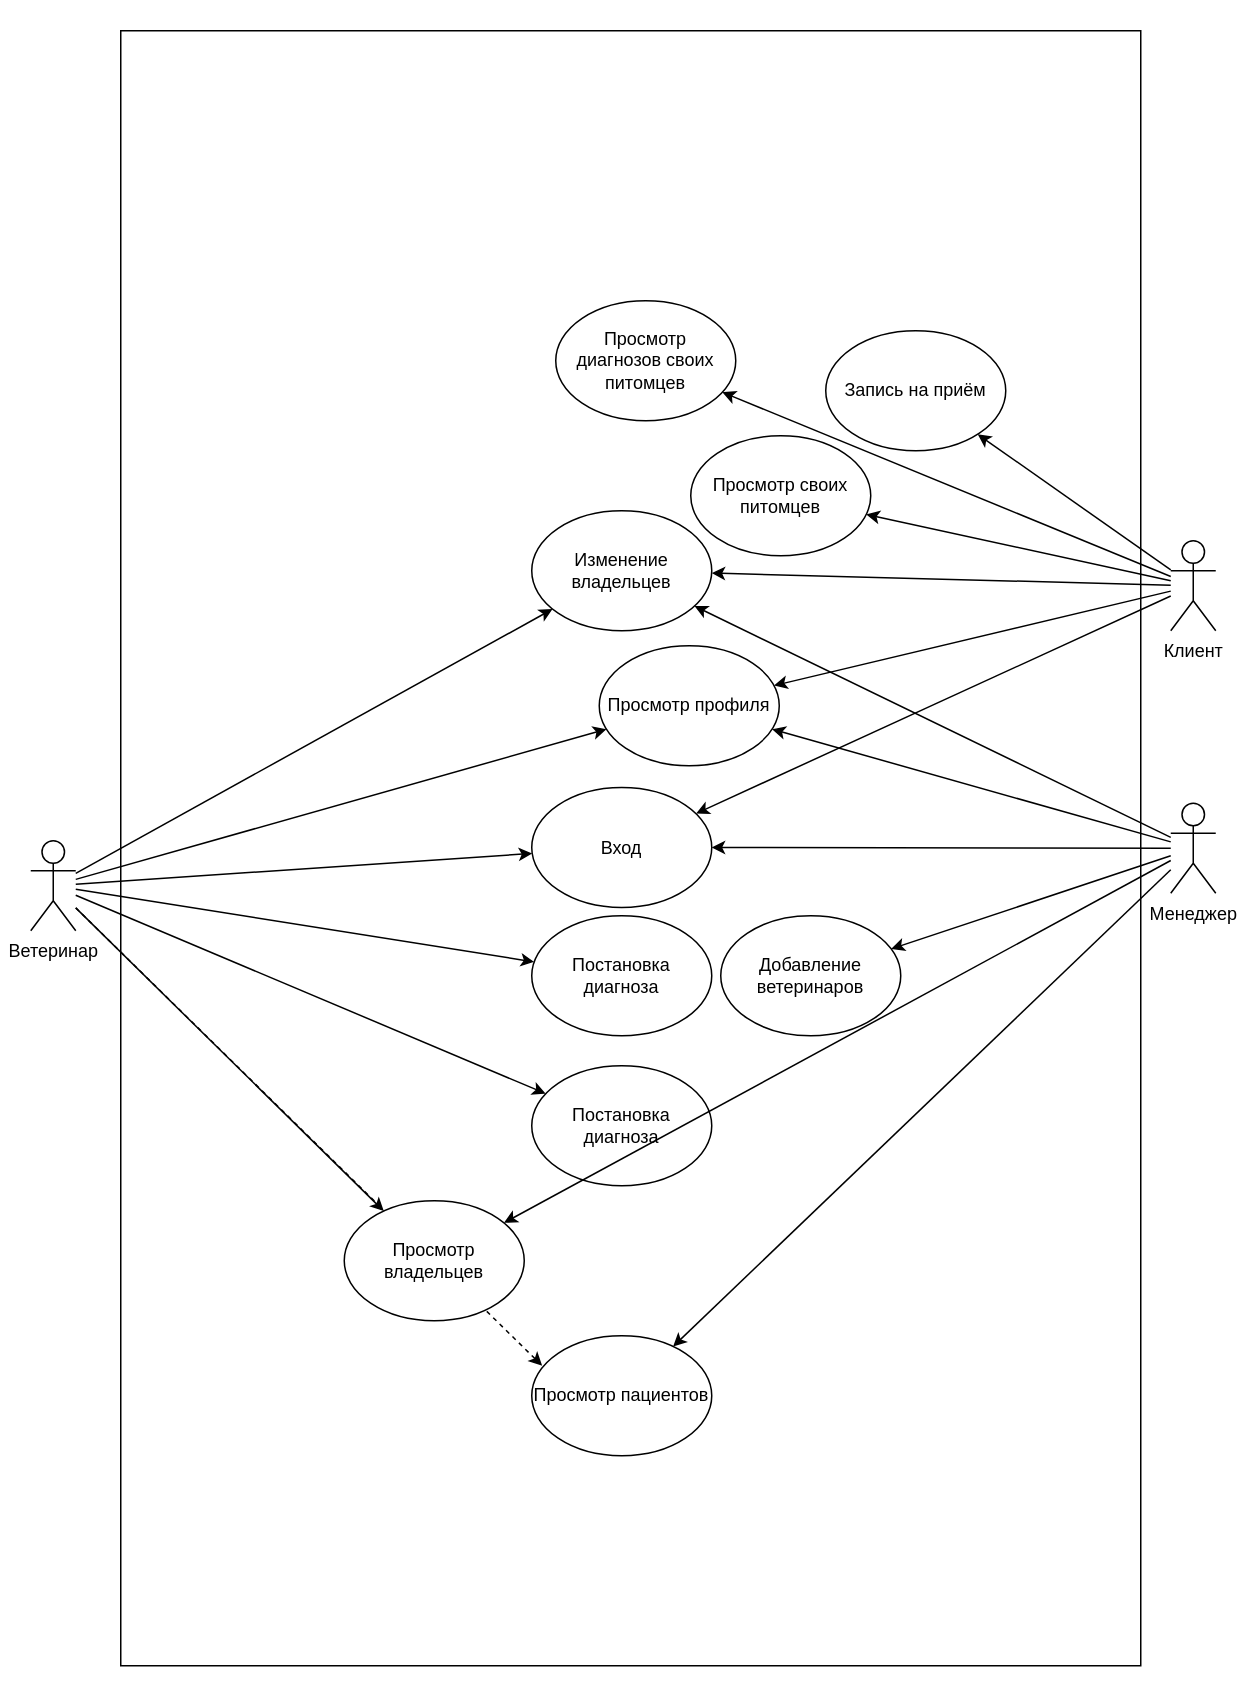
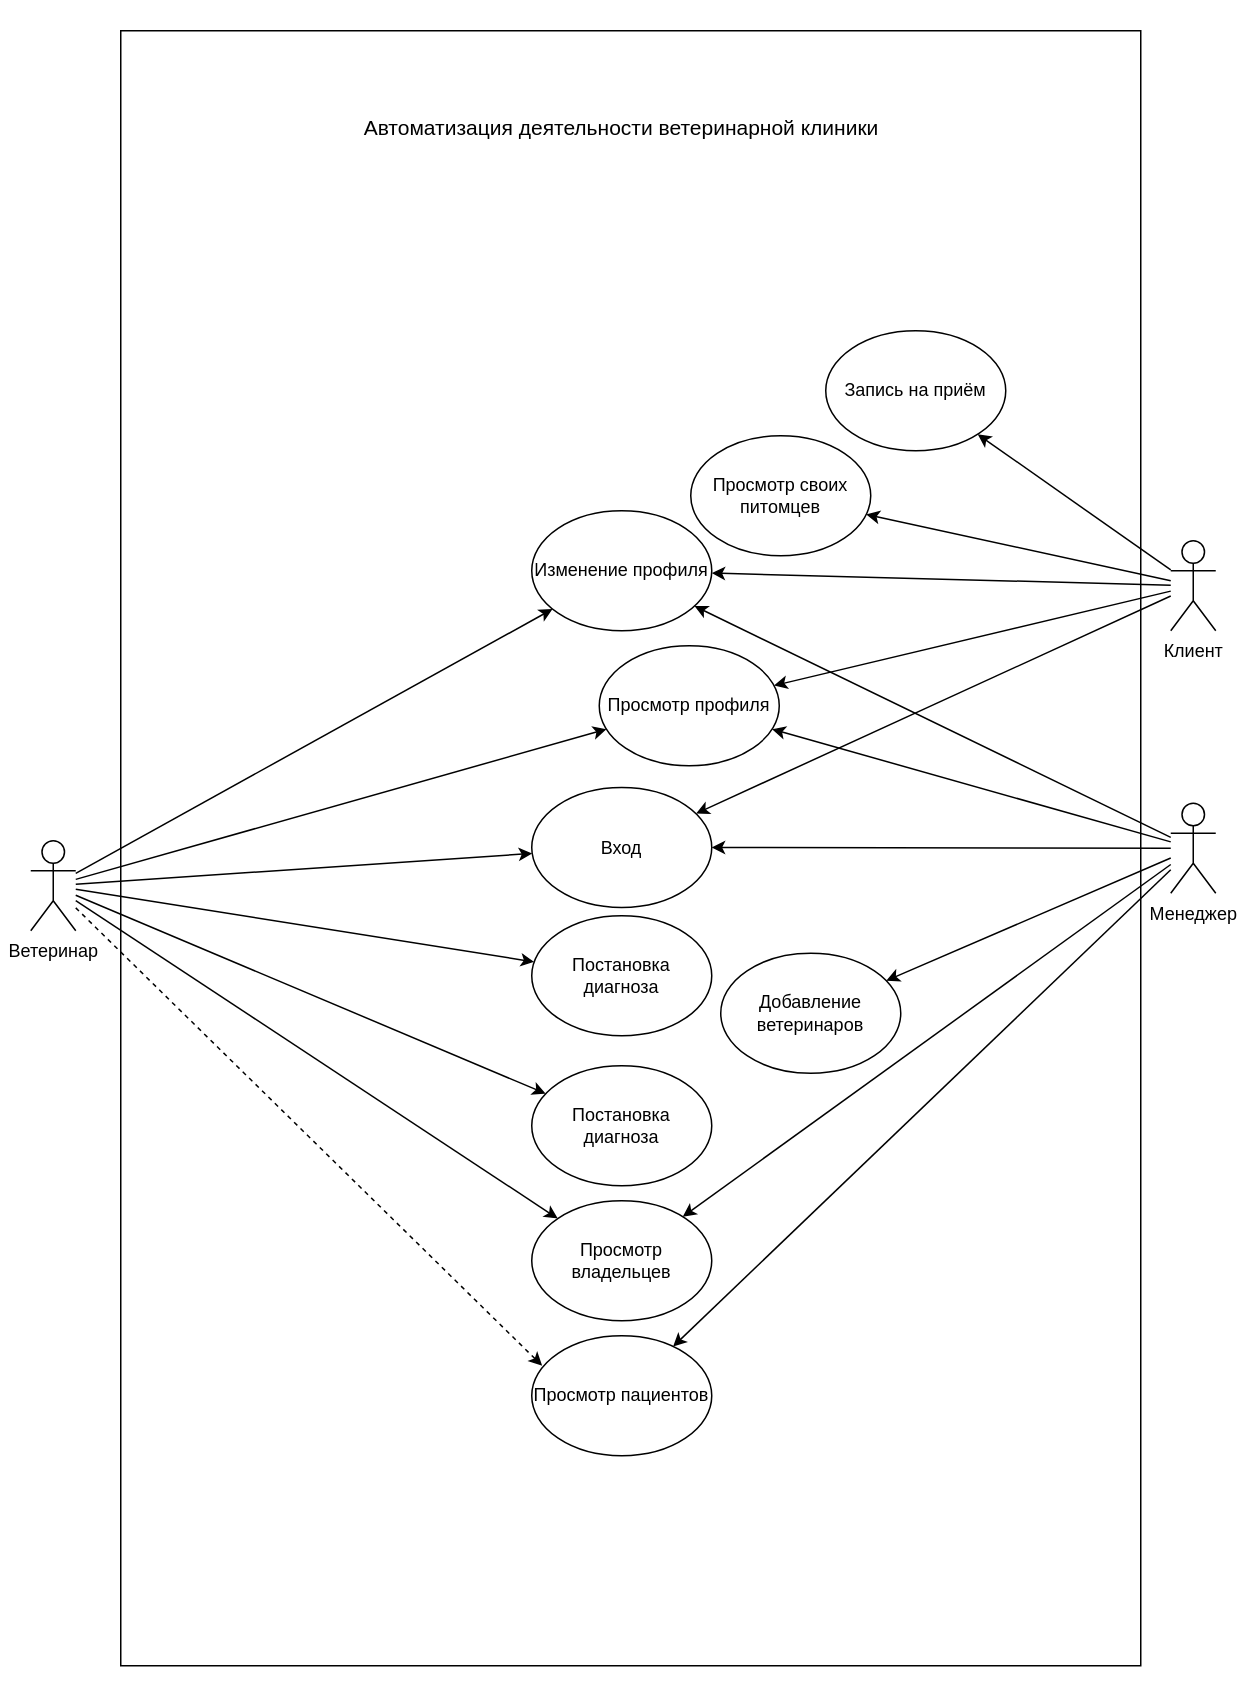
none -> (622, 128)
(646, 361) -> none
(951, 486) -> none
(622, 571) -> (622, 571)
(811, 976) -> (811, 1013)
(434, 1261) -> (622, 1261)
